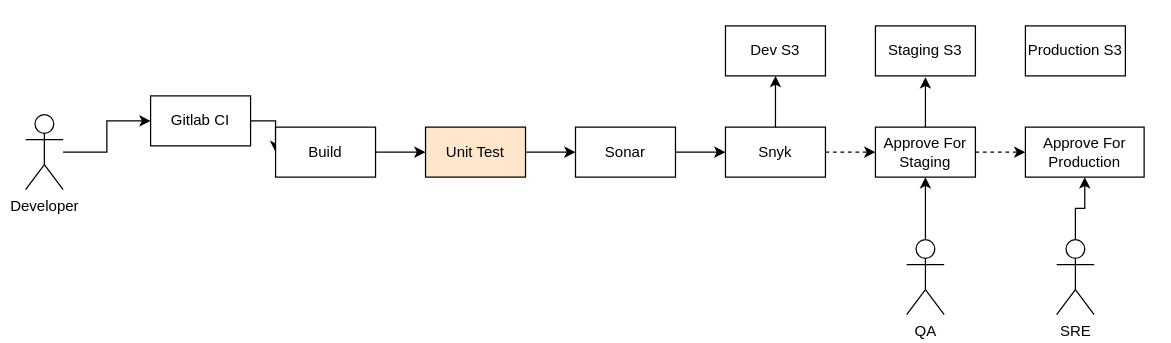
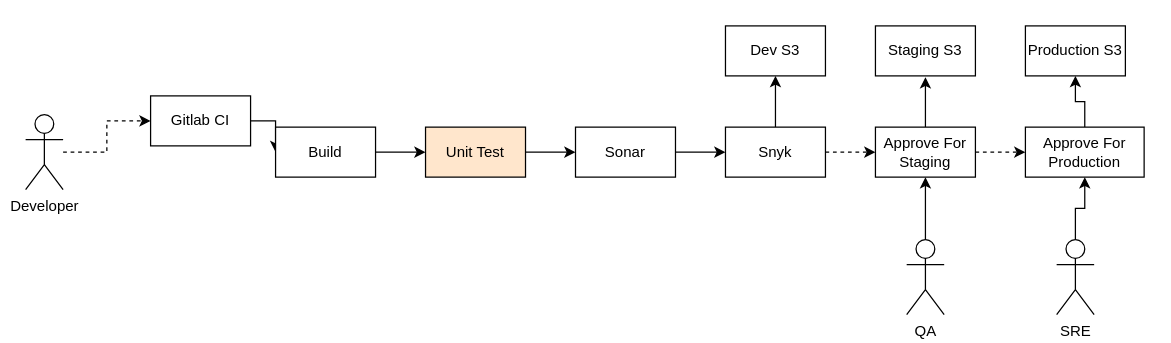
none -> (1085, 101)
(107, 140) -> (107, 140)
